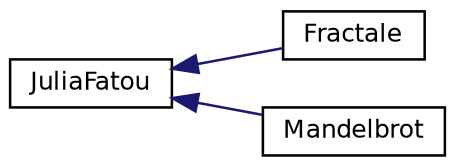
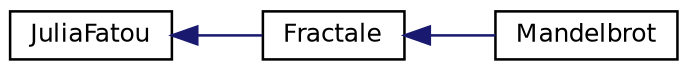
(230, 109) -> (463, 35)
